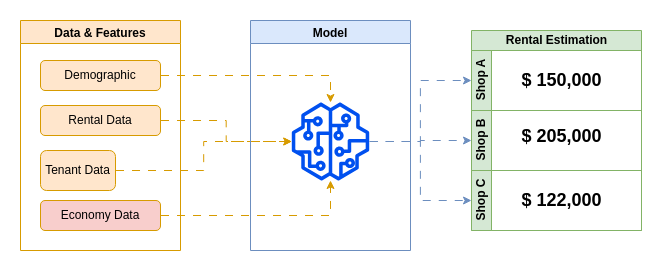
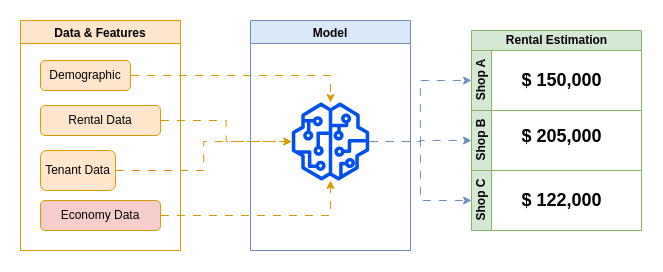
(101, 76) -> (86, 76)
